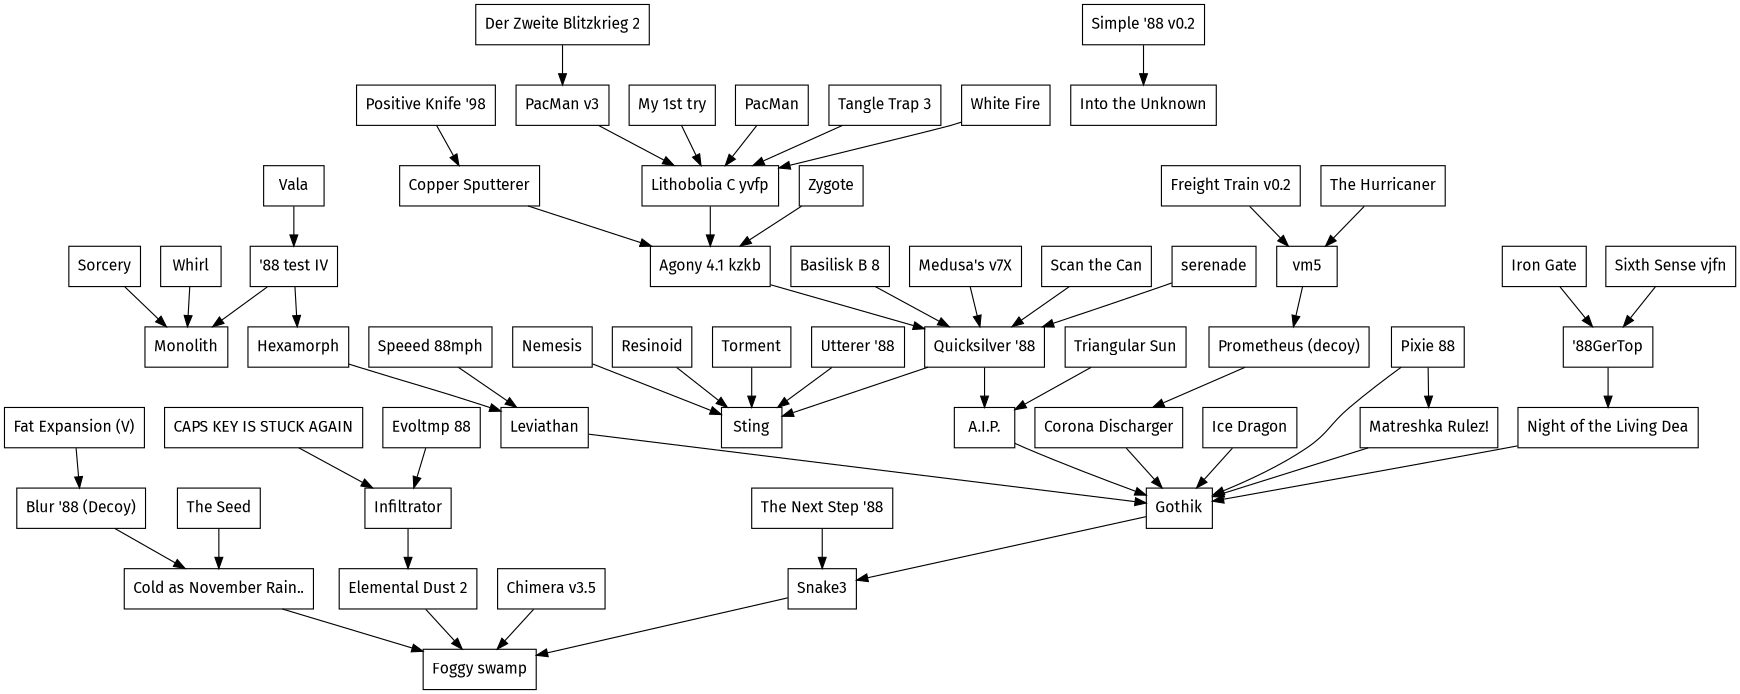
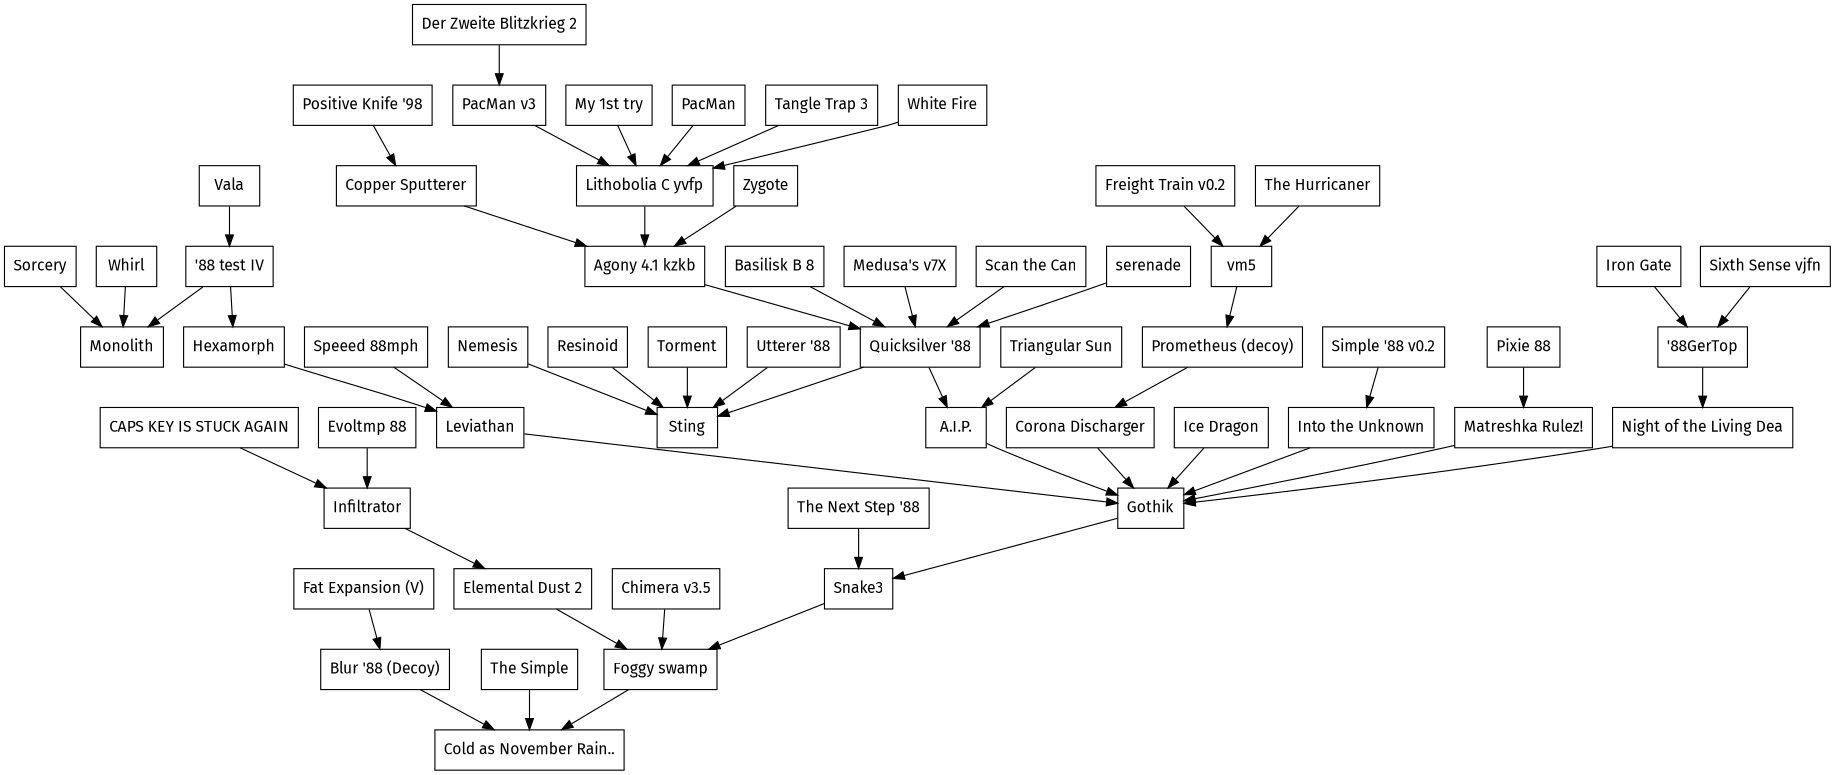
(1319, 439) -> (1252, 469)
(219, 508) -> (529, 669)
(347, 629) -> (600, 707)
